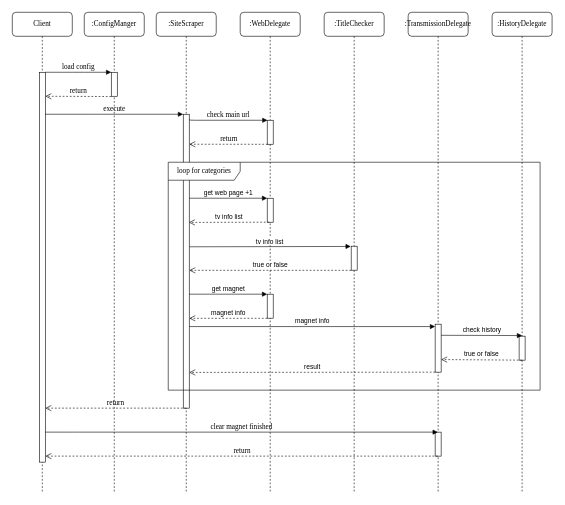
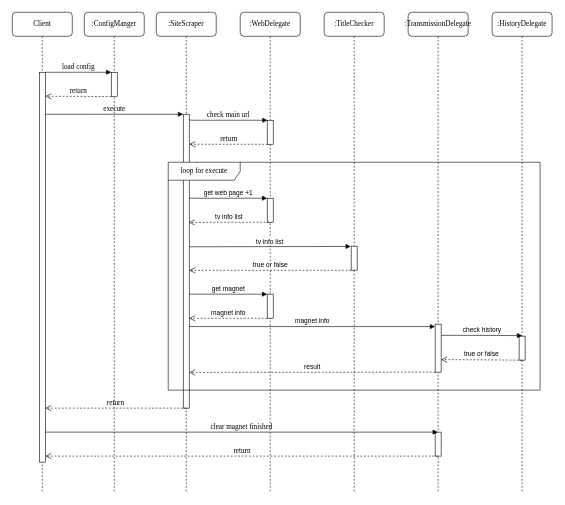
(204, 171) -> (204, 171)
